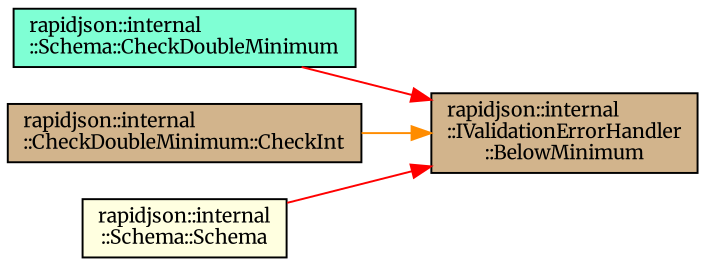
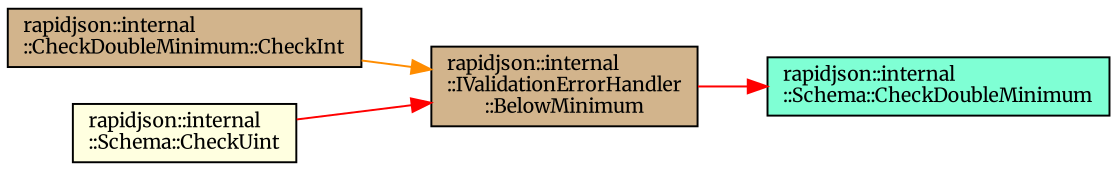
(357, 81) -> (723, 86)
(185, 228) -> (185, 133)
